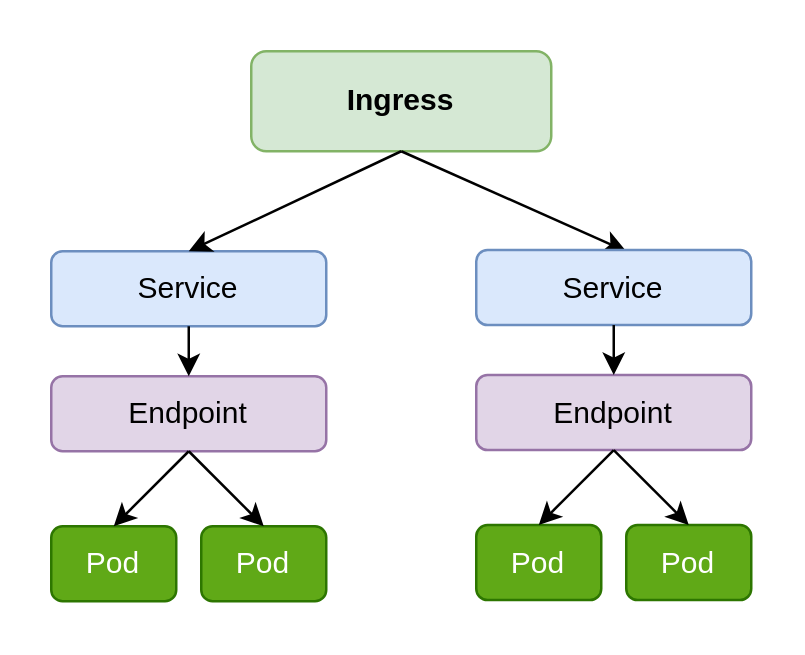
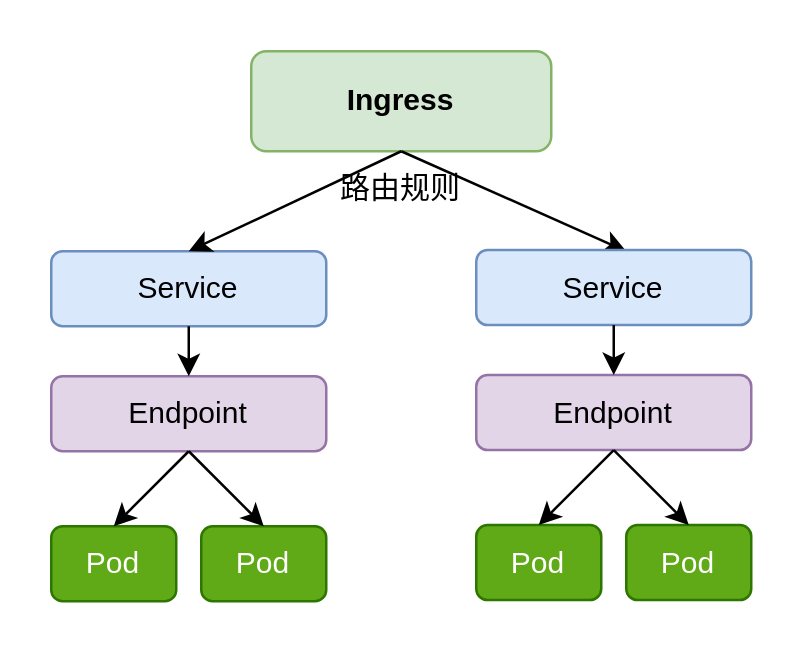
none -> (401, 189)
